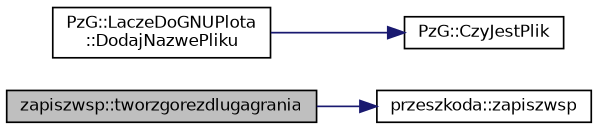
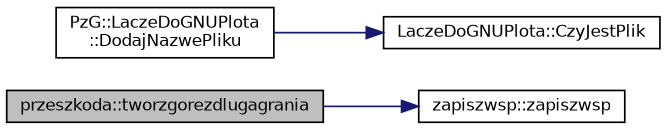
(484, 33) -> (522, 33)
(162, 106) -> (165, 106)
(484, 106) -> (522, 106)
